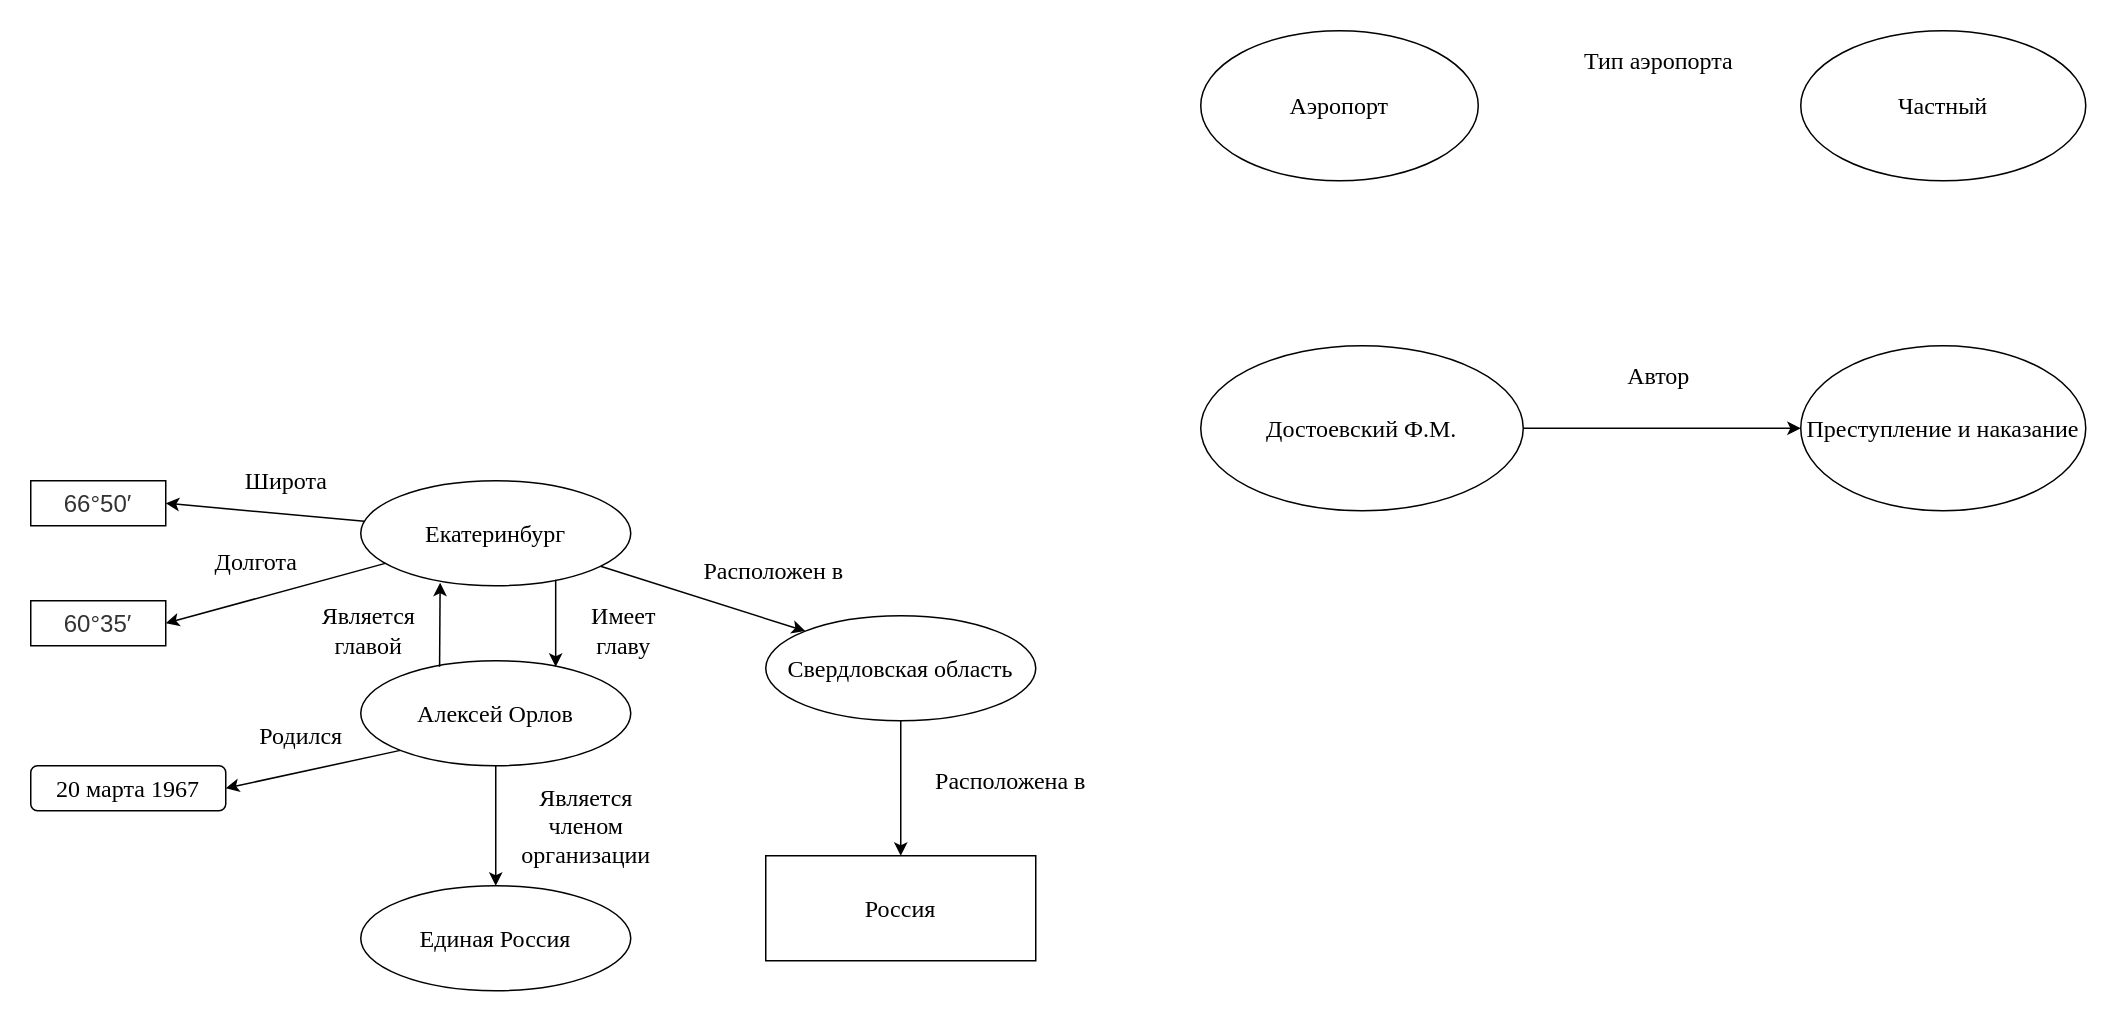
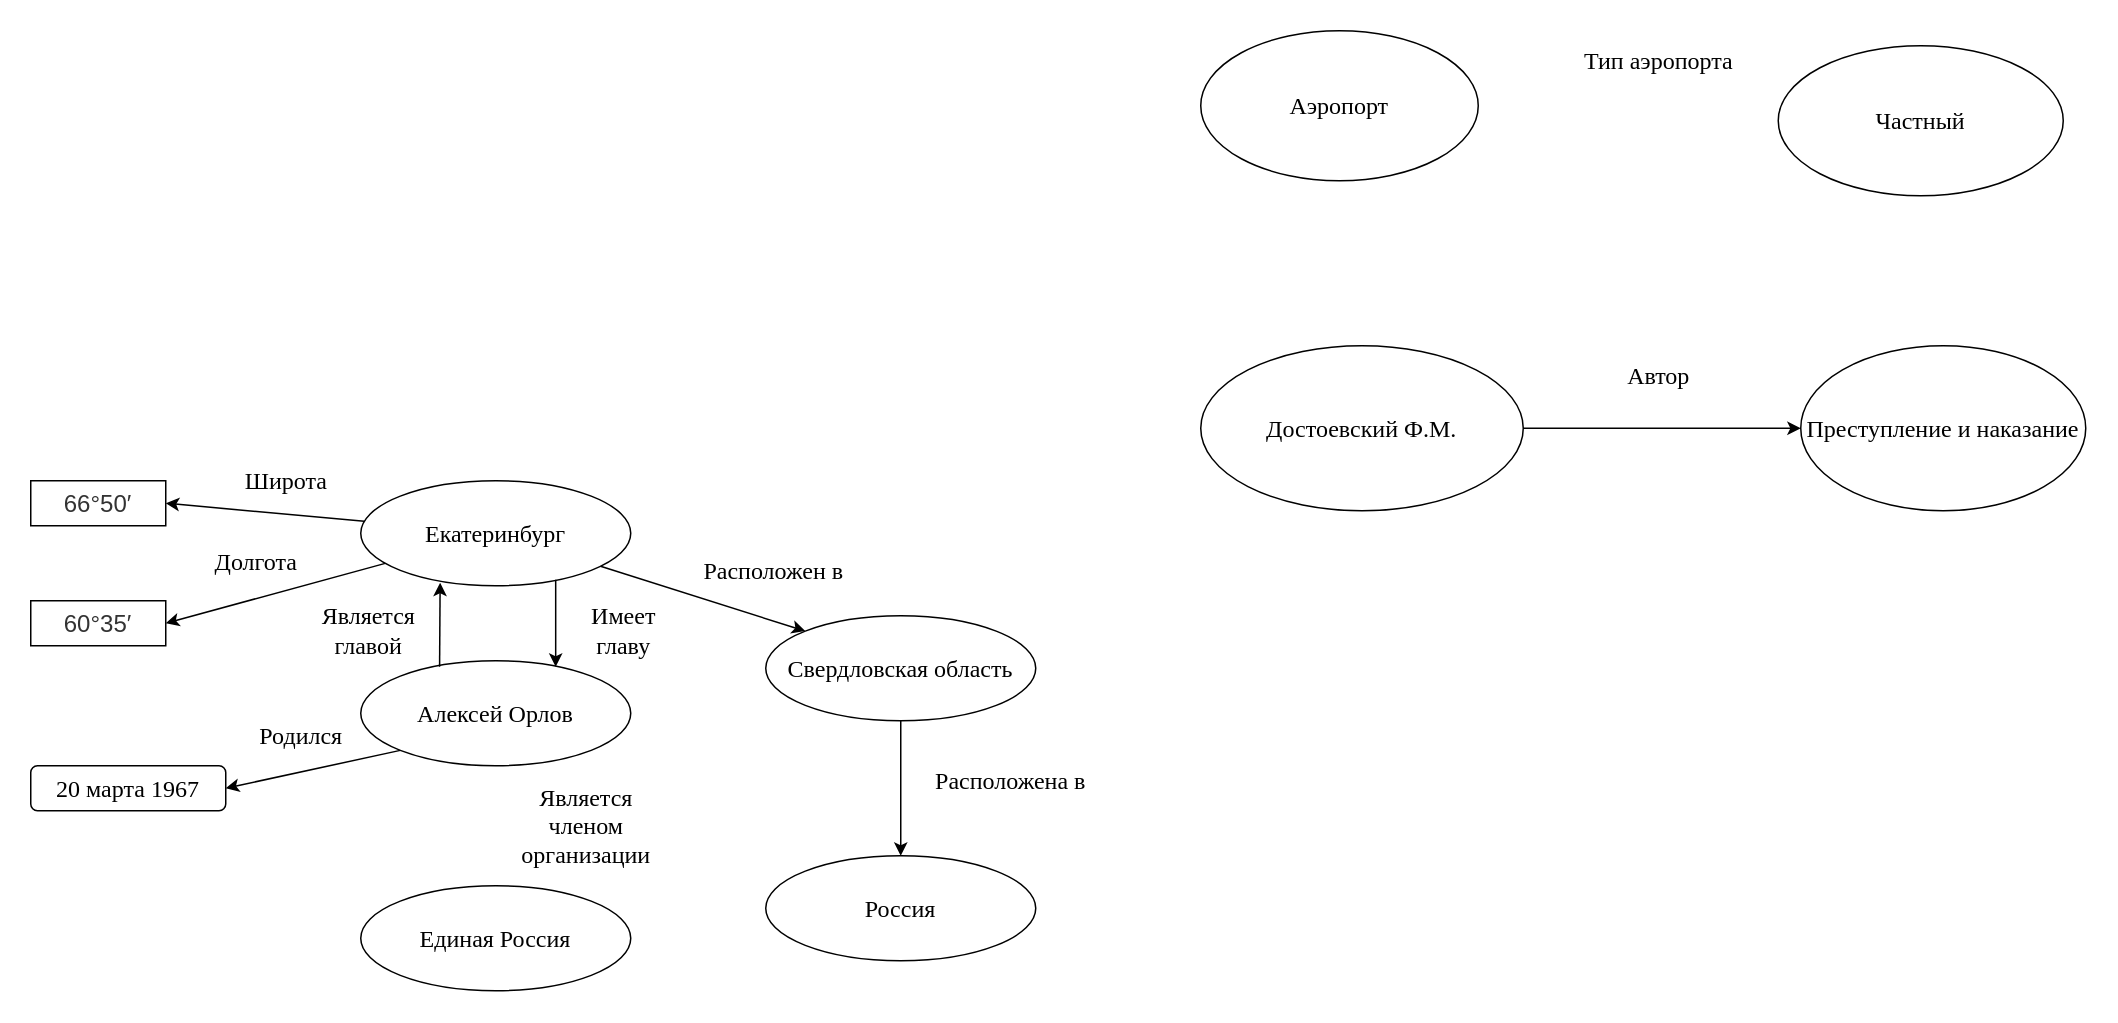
(1943, 106) -> (1921, 121)
(496, 821) -> none
(901, 908) -> (901, 908)
